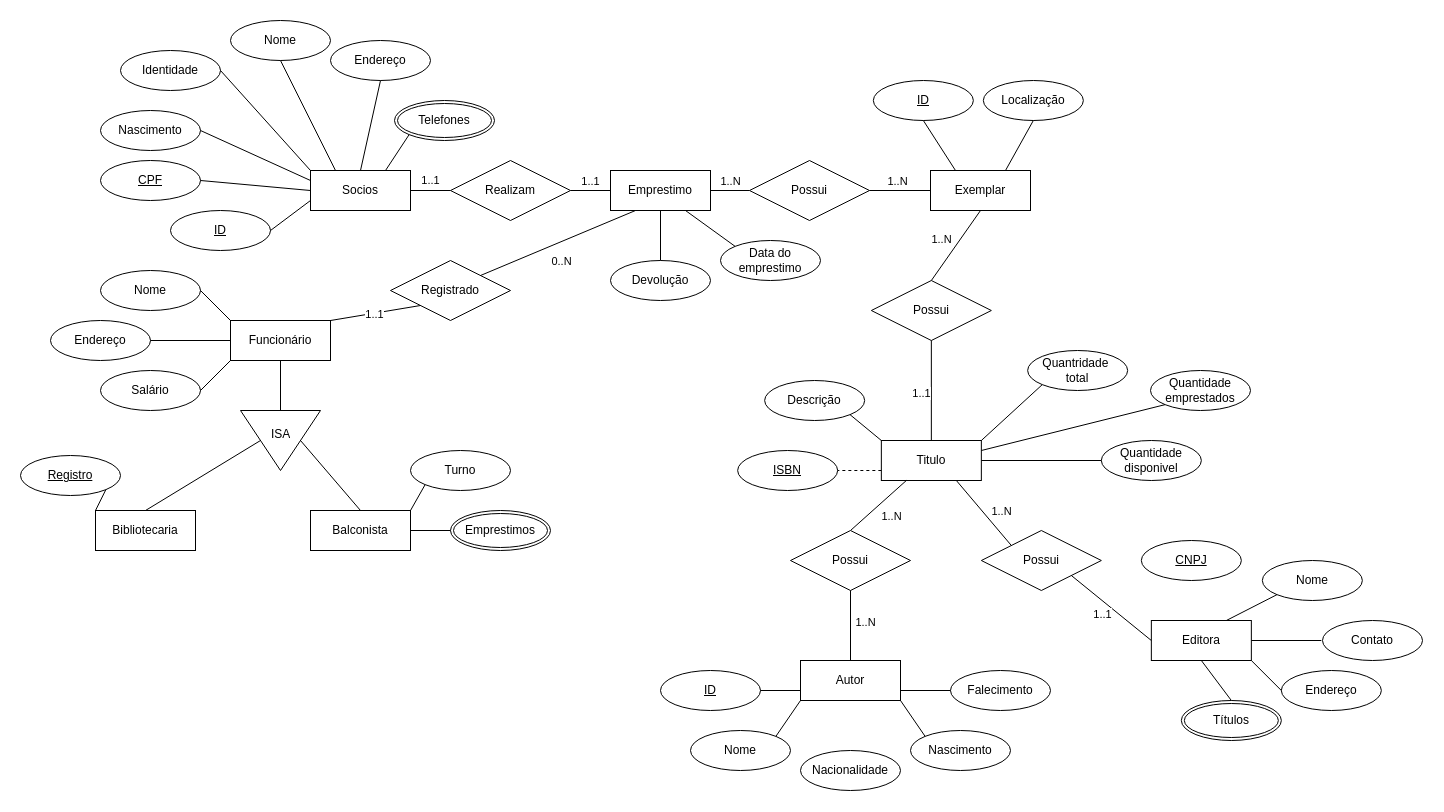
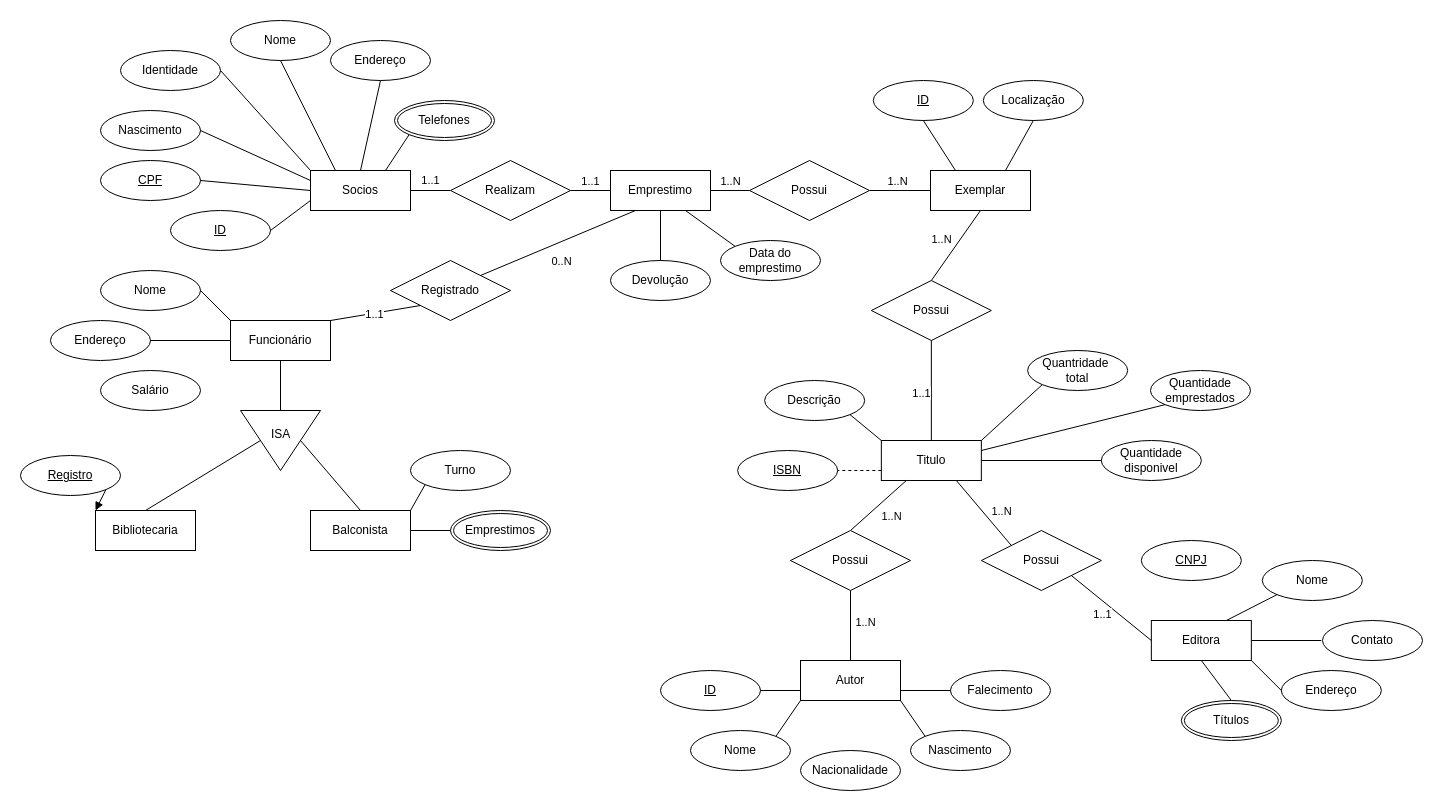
(216, 376) -> none
(98, 505) -> (100, 501)
